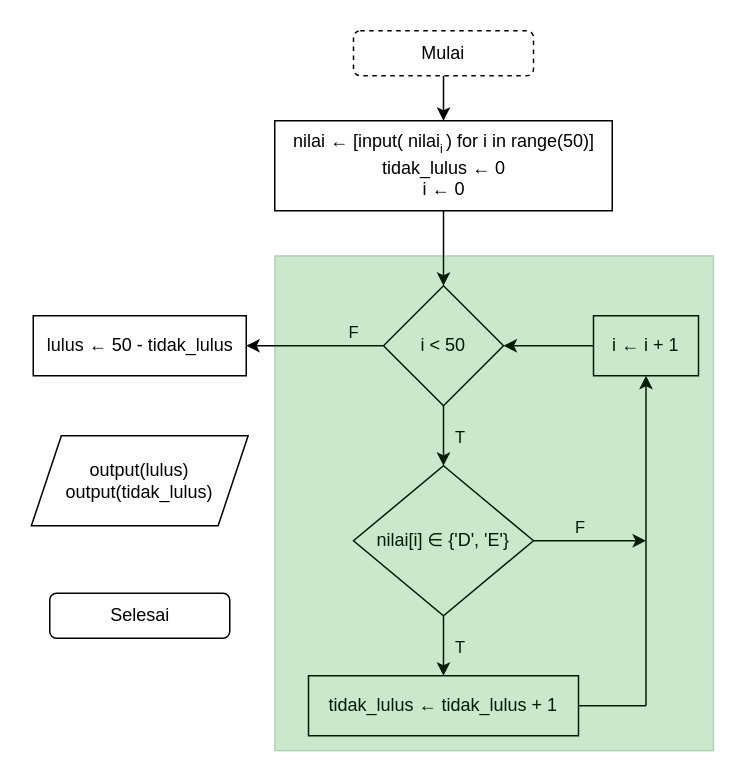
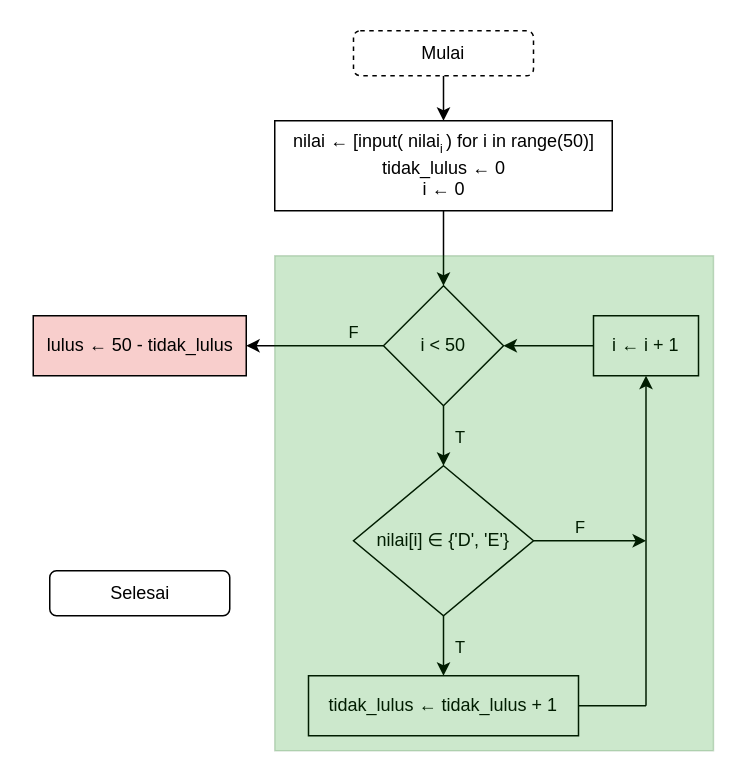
(140, 346) -> (140, 346)
(140, 481) -> none
(140, 616) -> (140, 593)
